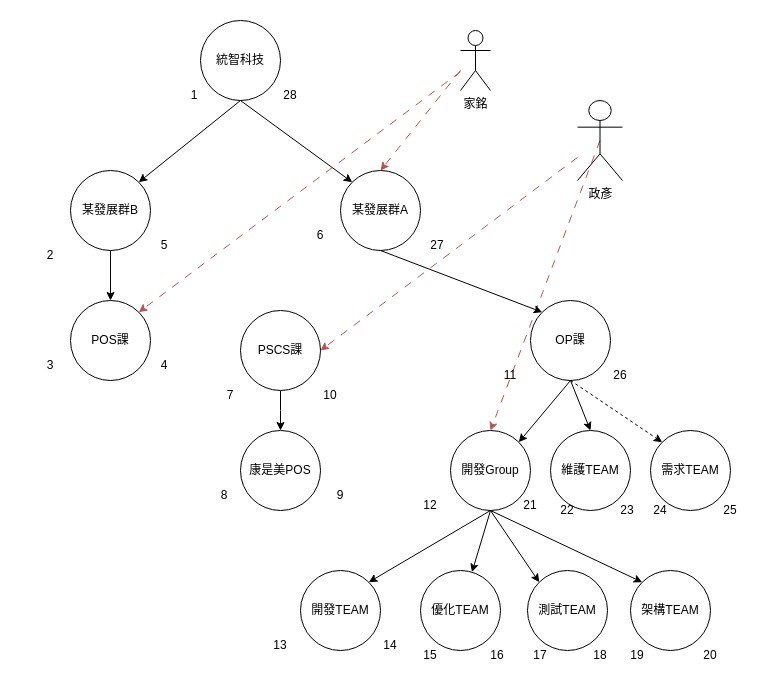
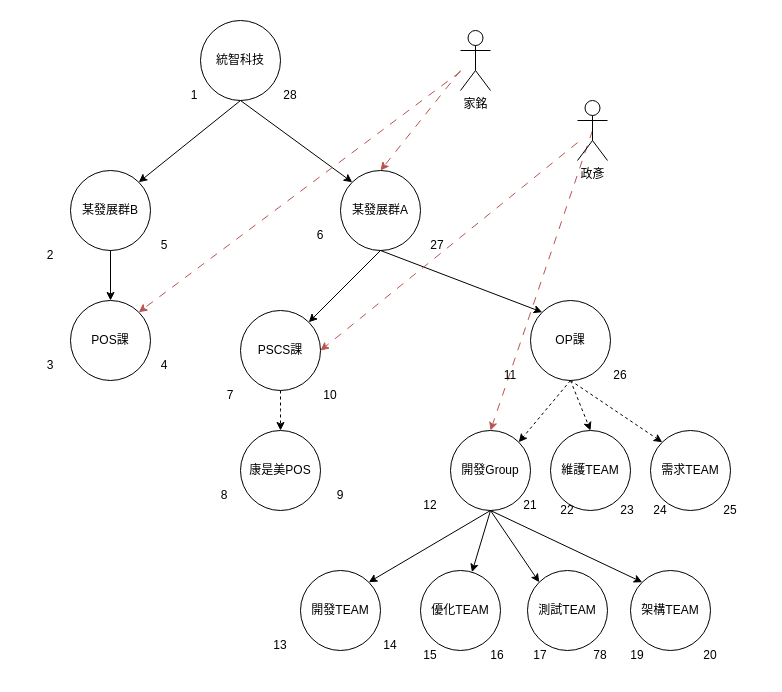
(600, 141) -> (593, 131)
none -> (347, 284)
(580, 404) -> (580, 404)
(281, 407) -> (281, 407)
(546, 410) -> (546, 410)
(601, 656) -> (601, 656)
